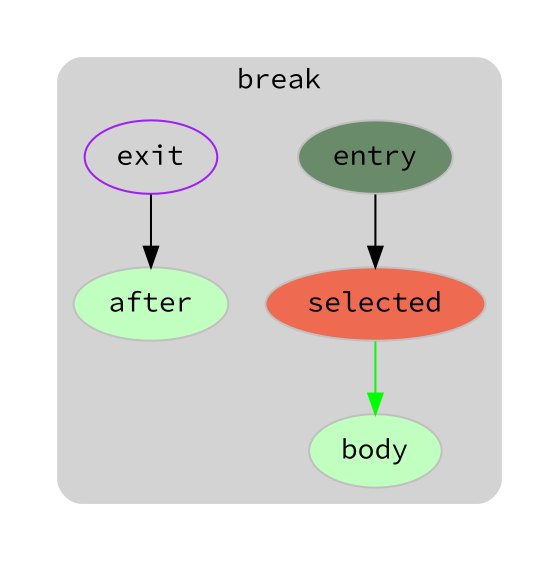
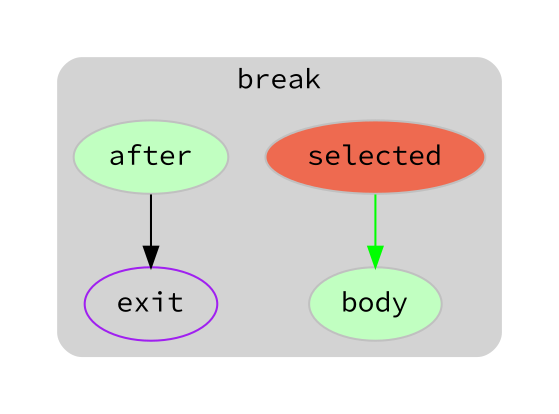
(375, 157) -> none
(151, 221) -> (151, 221)
